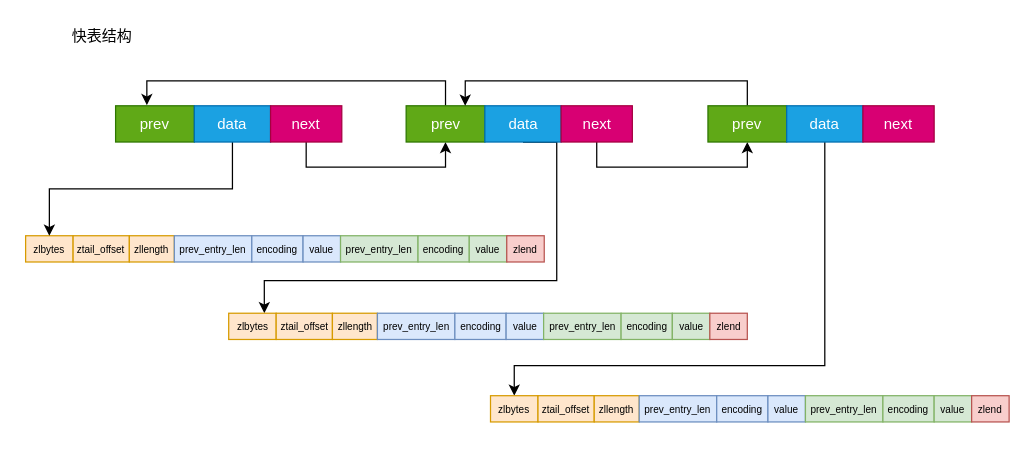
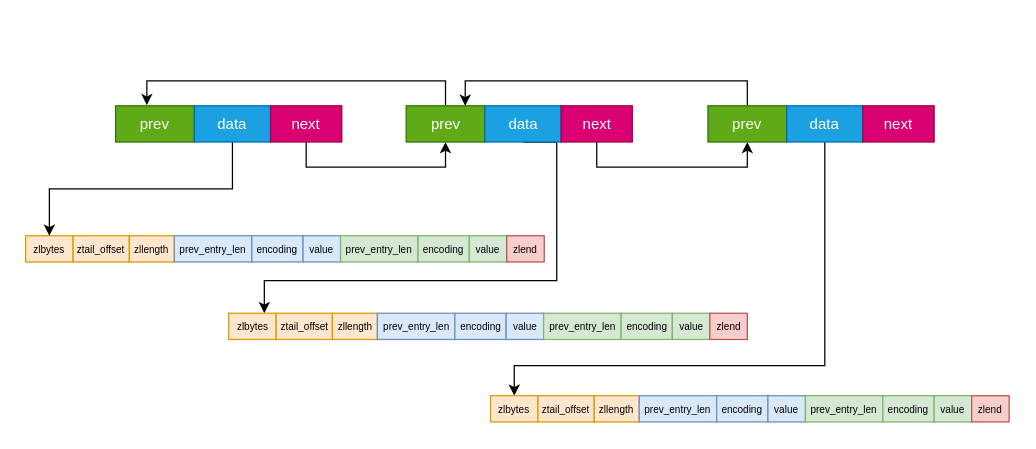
(102, 37) -> none
